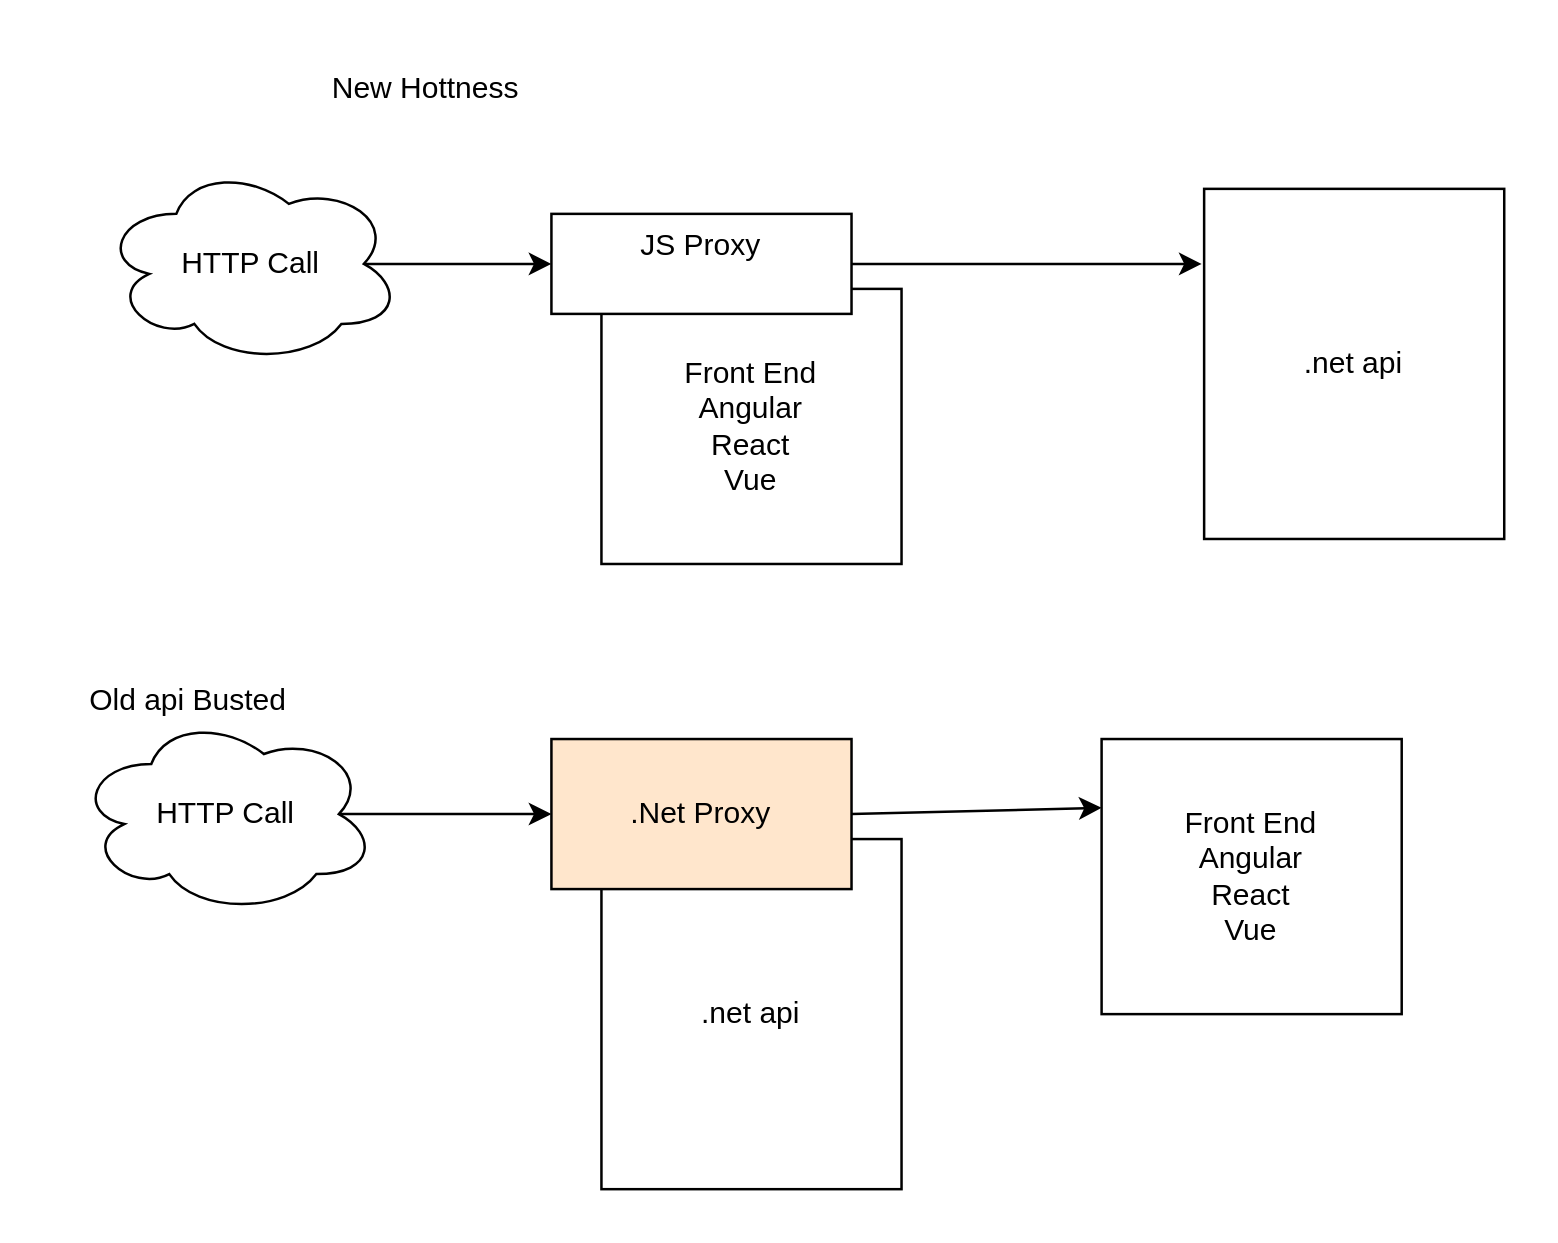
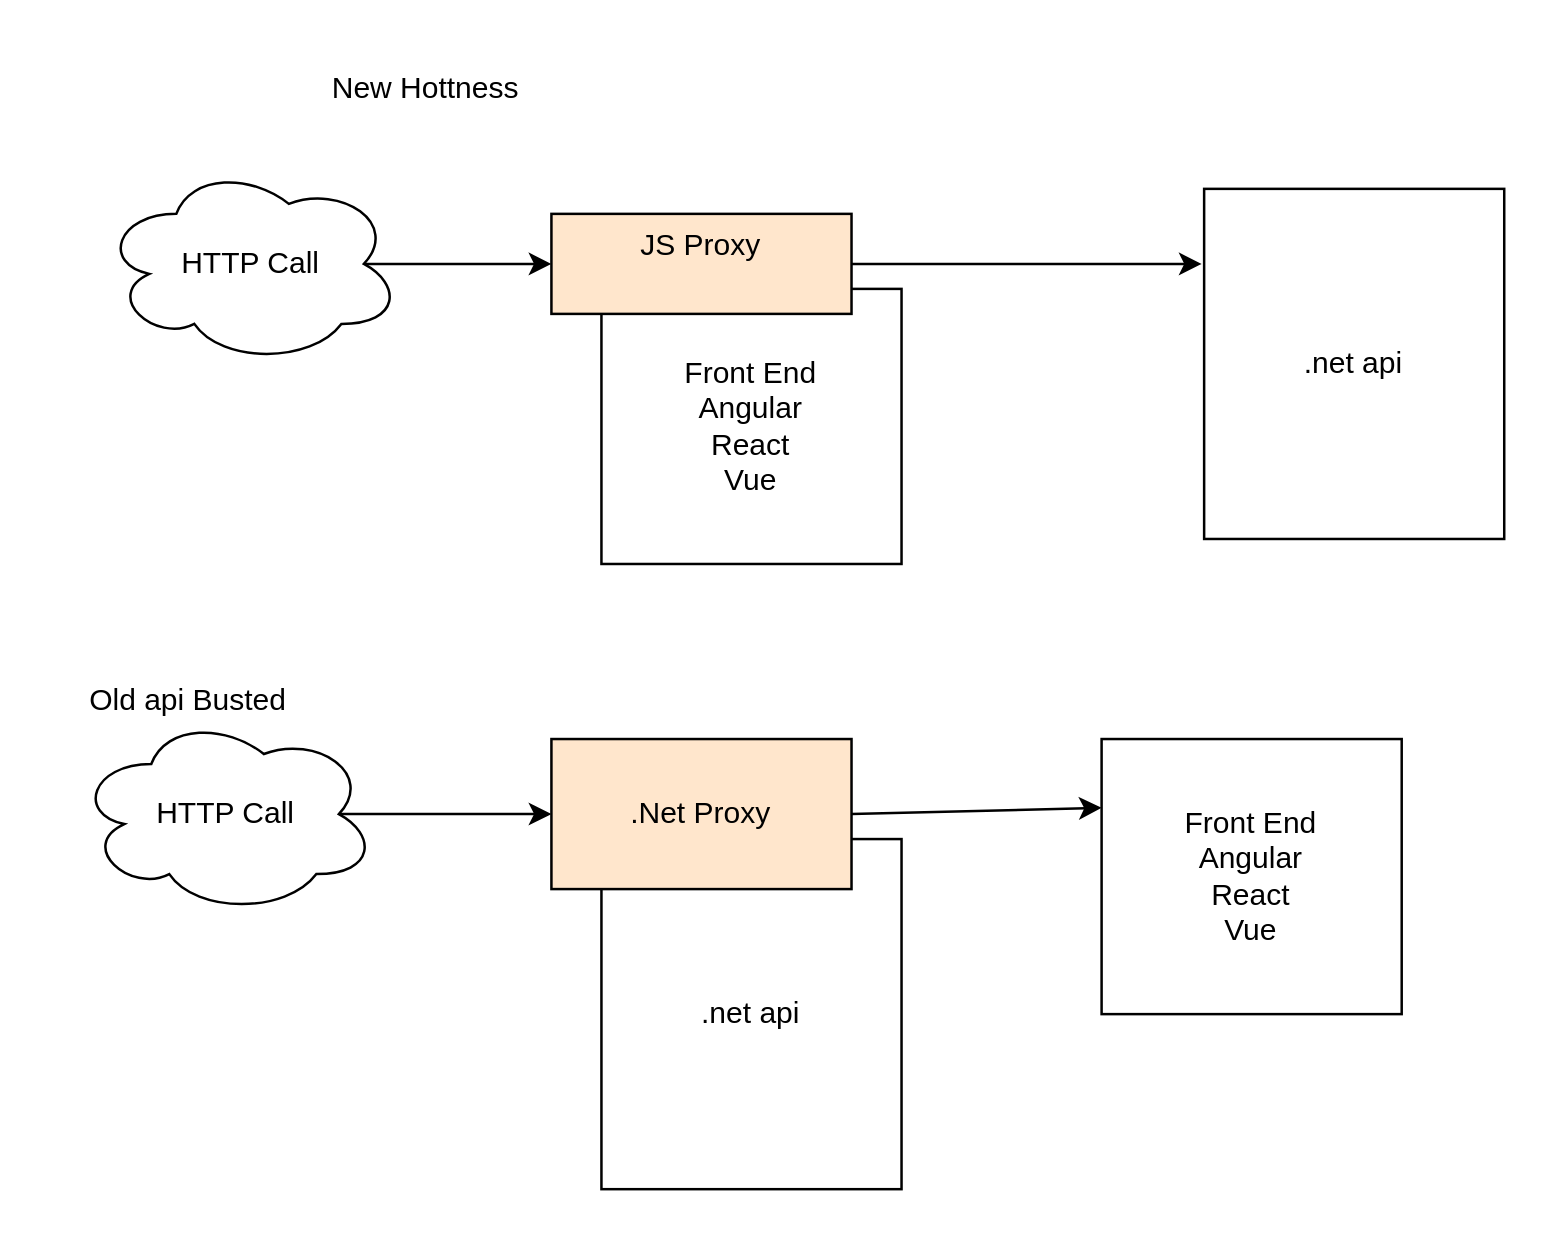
(701, 264) -> (701, 264)
